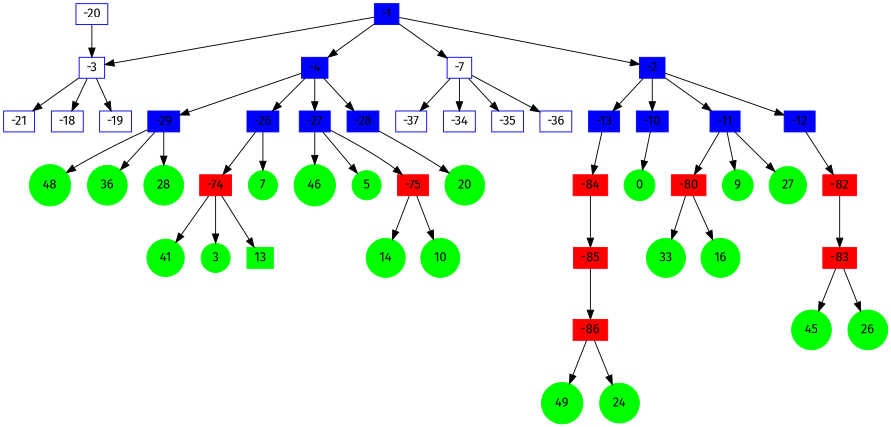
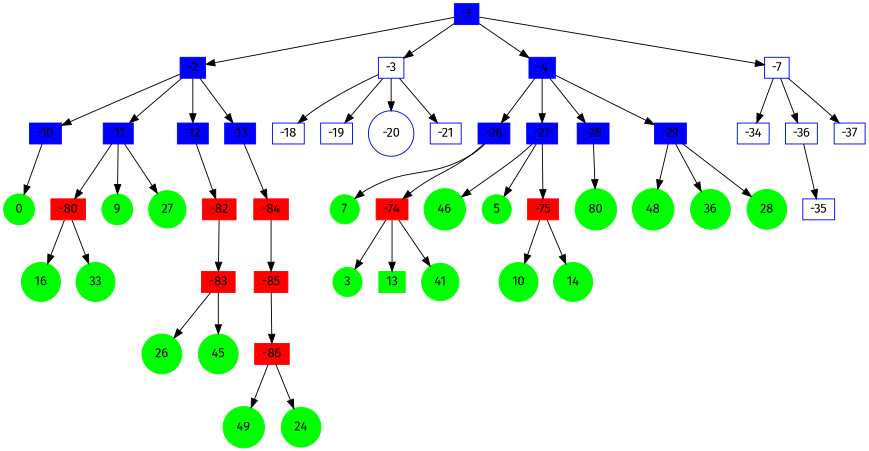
(92, 14) -> (391, 133)
(92, 36) -> (391, 90)
(480, 91) -> (809, 167)
(465, 185) -> (596, 209)
